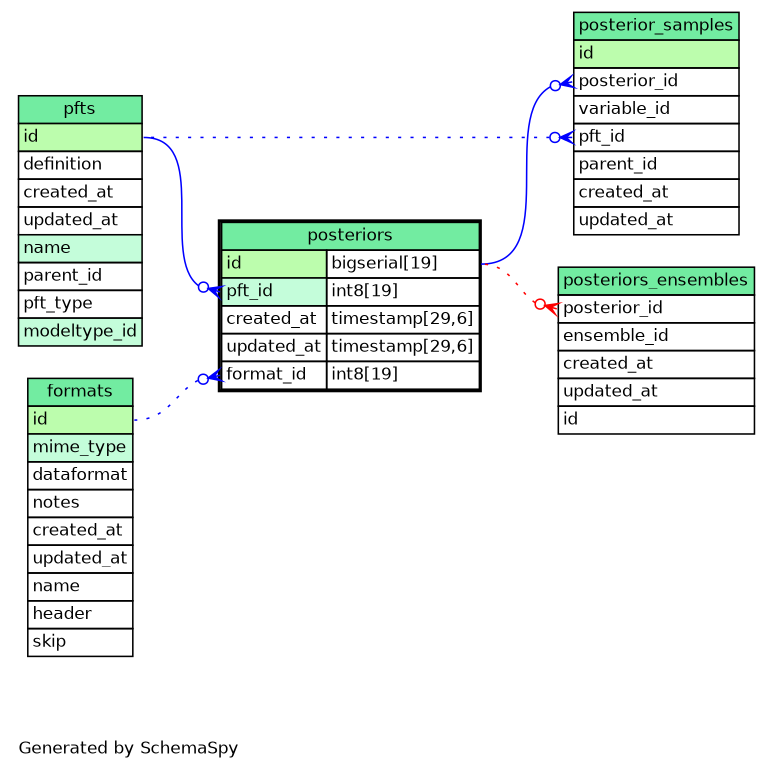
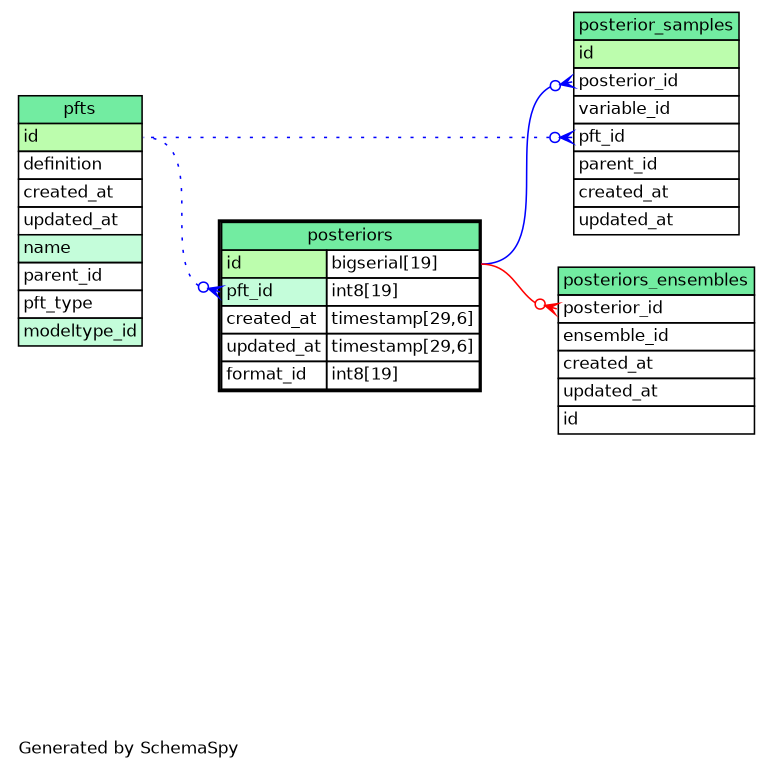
(182, 203) -> (182, 203)
(511, 278) -> (511, 278)
(80, 517) -> none
